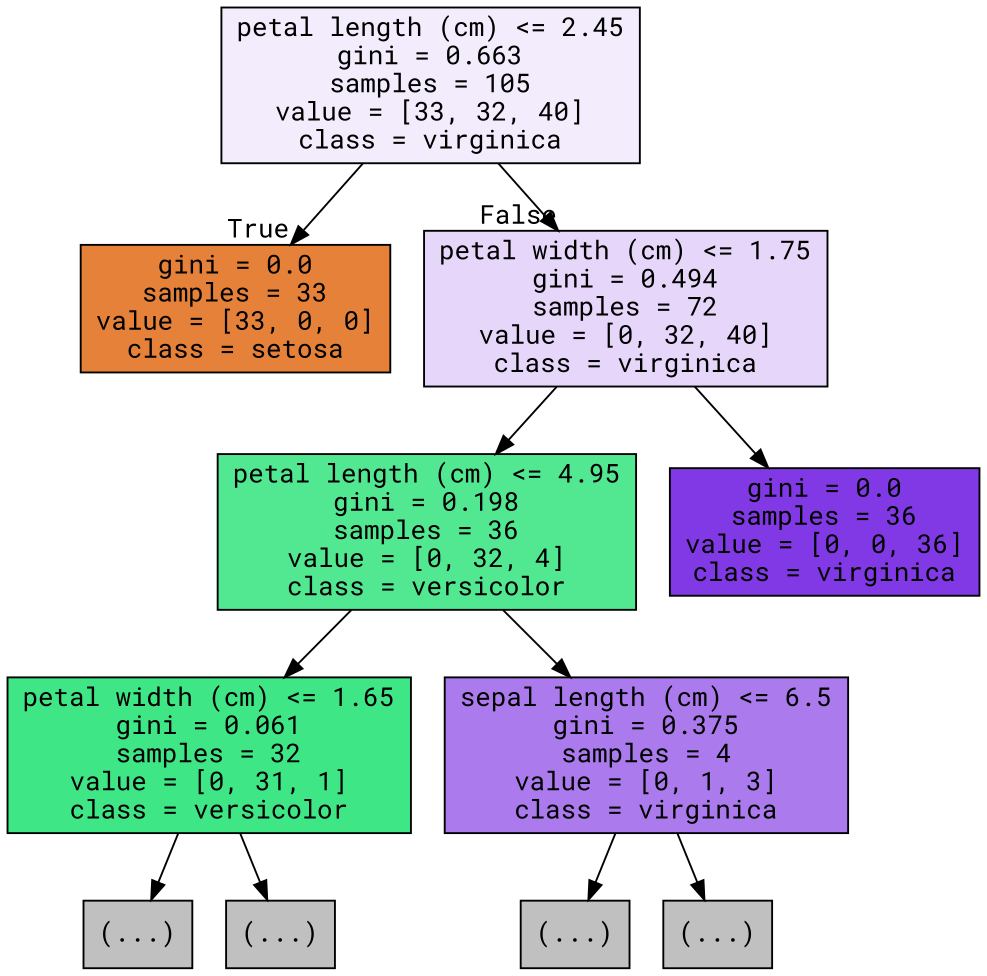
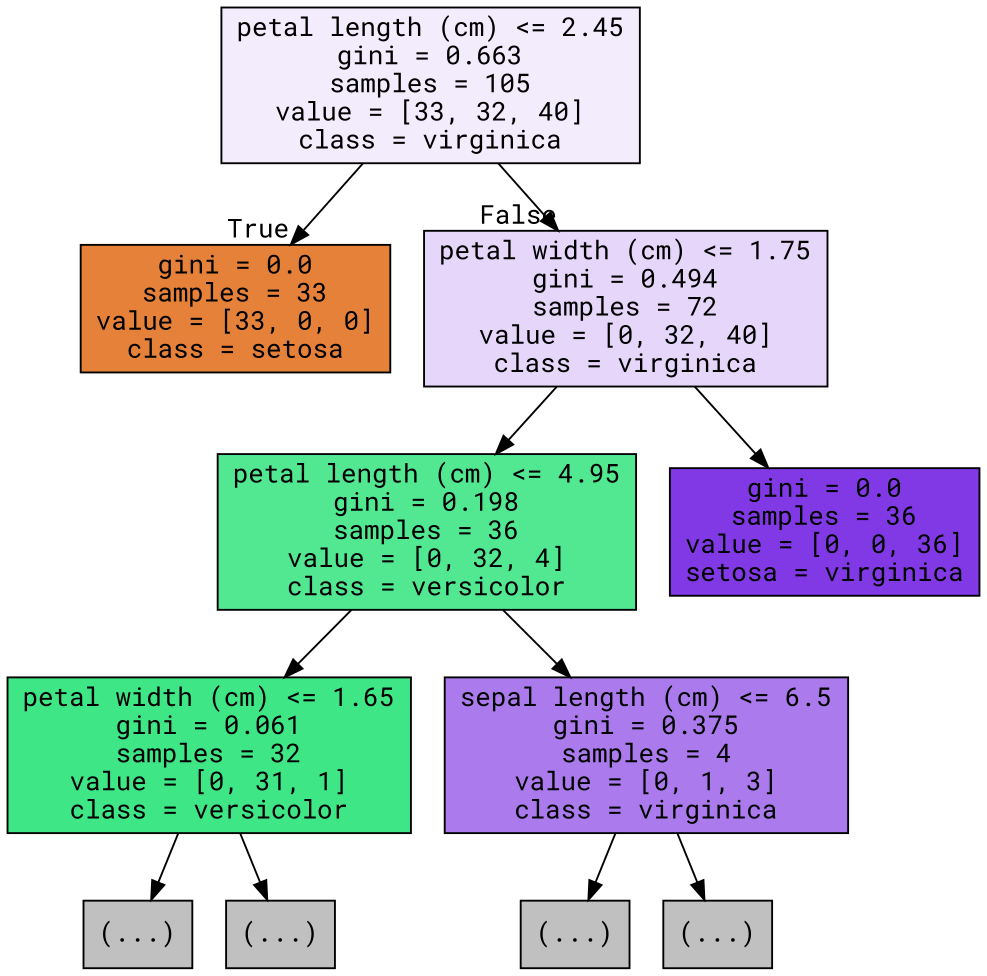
(825, 532) -> (825, 532)
